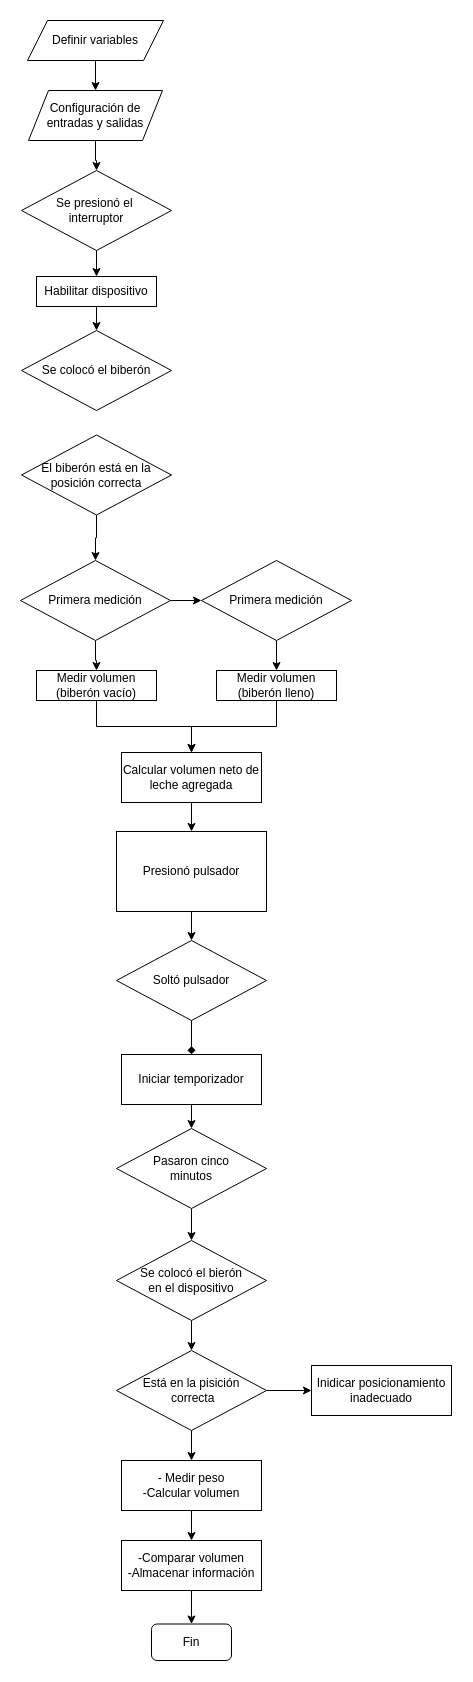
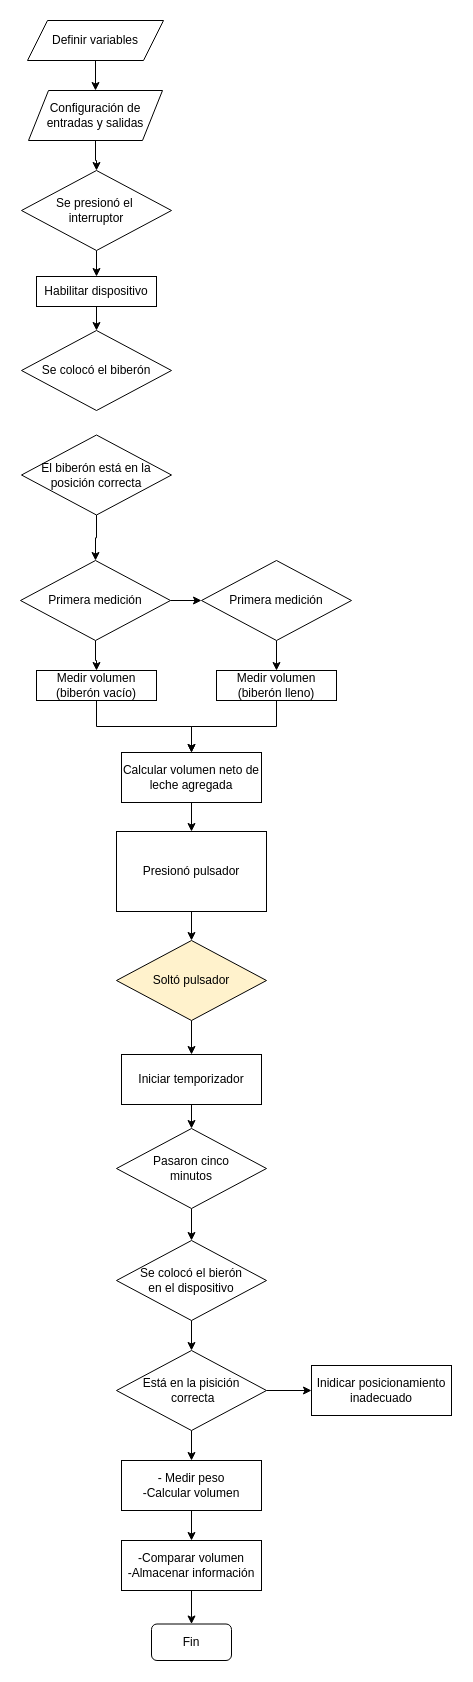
(192, 981) -> (192, 981)
(192, 1045) -> (192, 1046)
